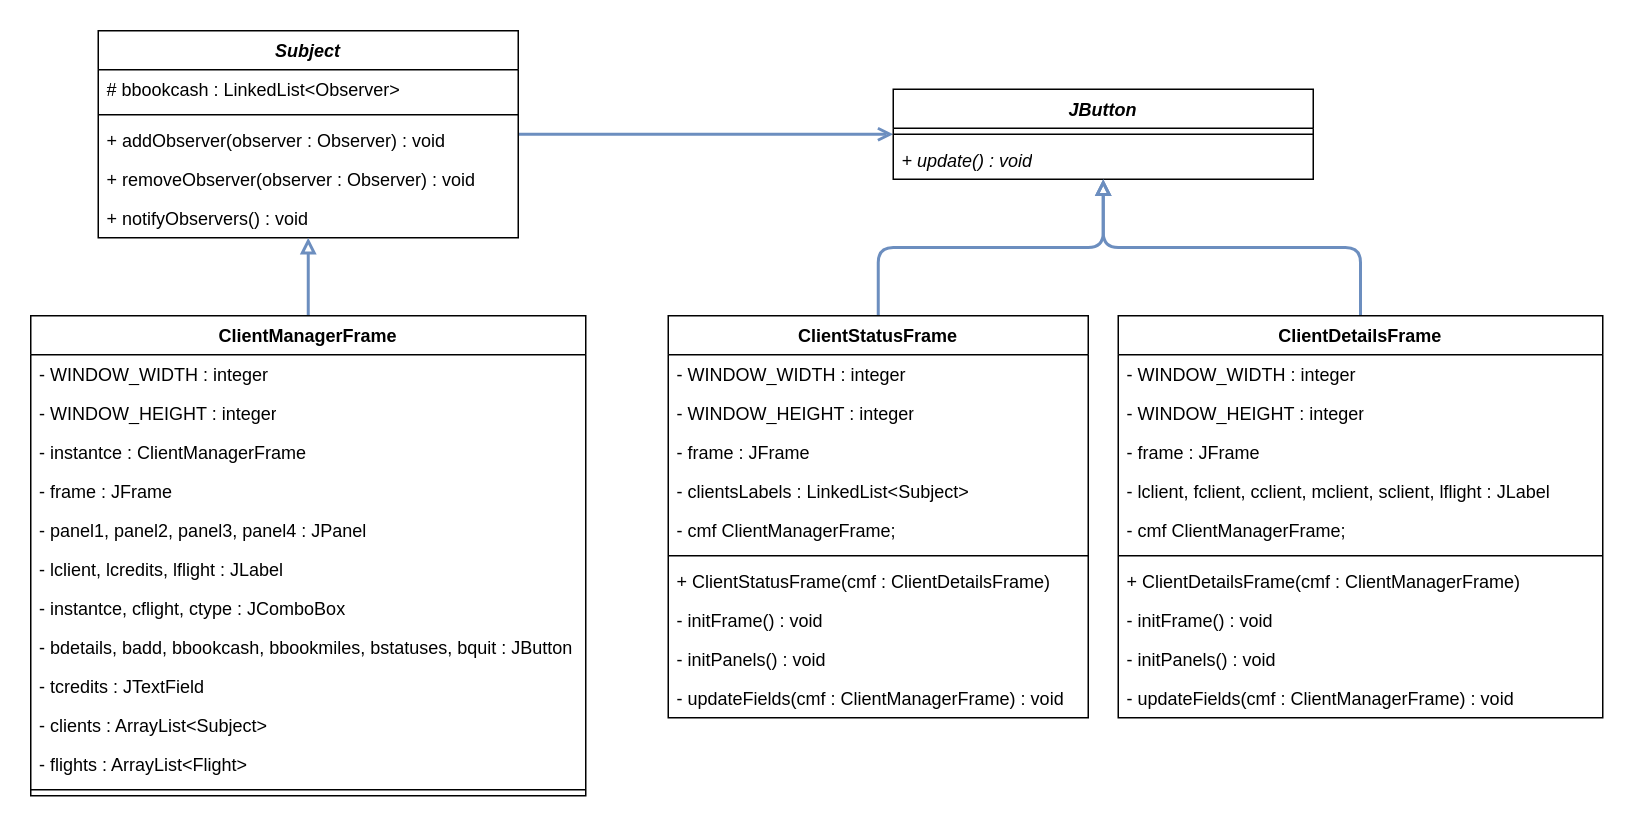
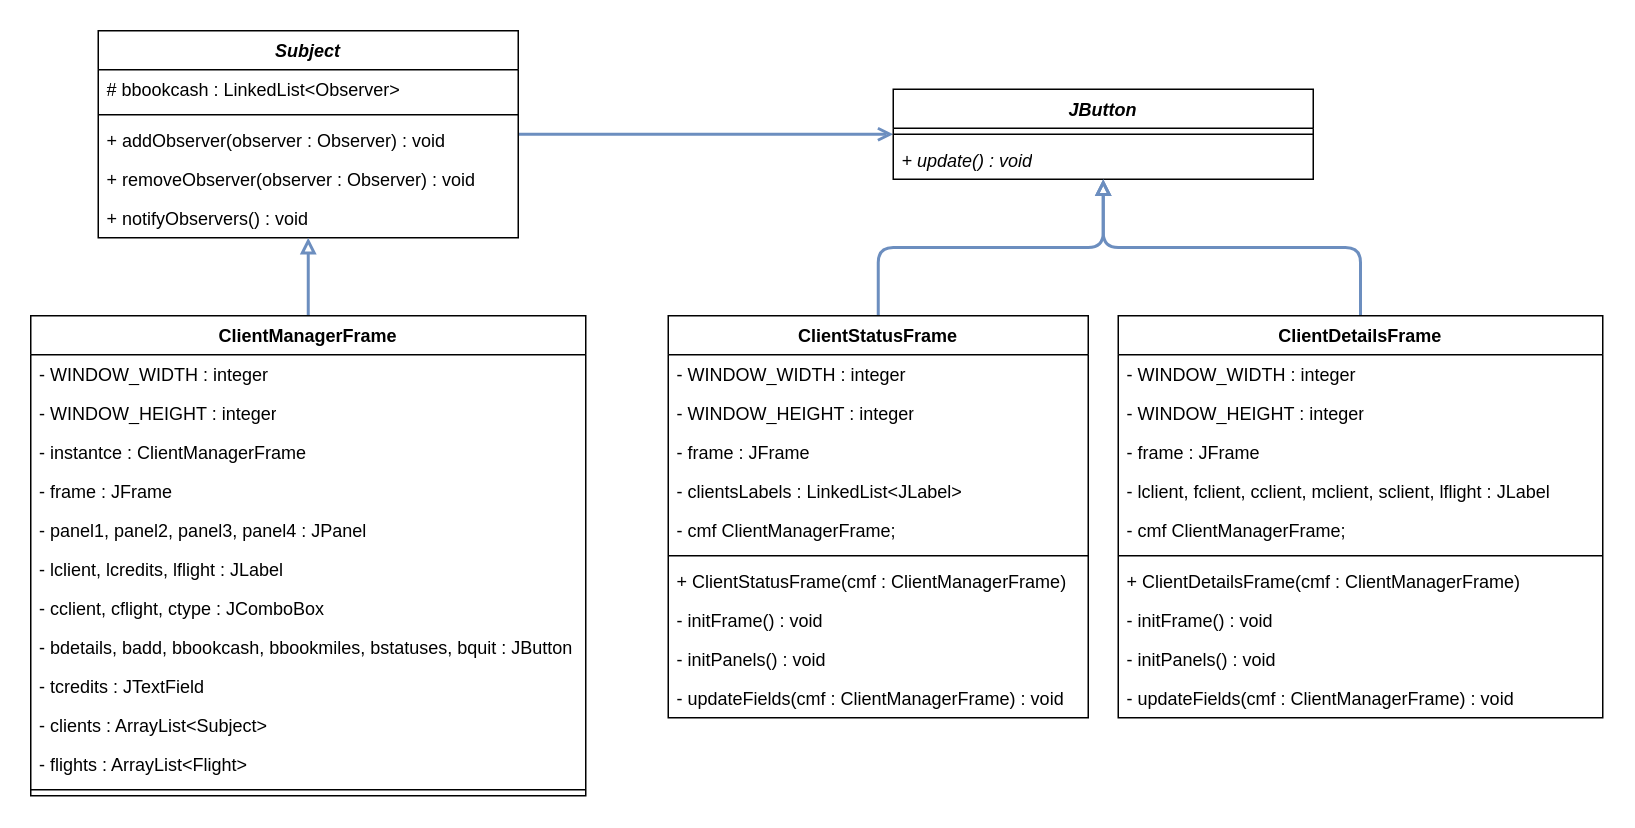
(843, 493) -> (835, 493)
(880, 594) -> (880, 594)
(211, 610) -> (198, 610)
